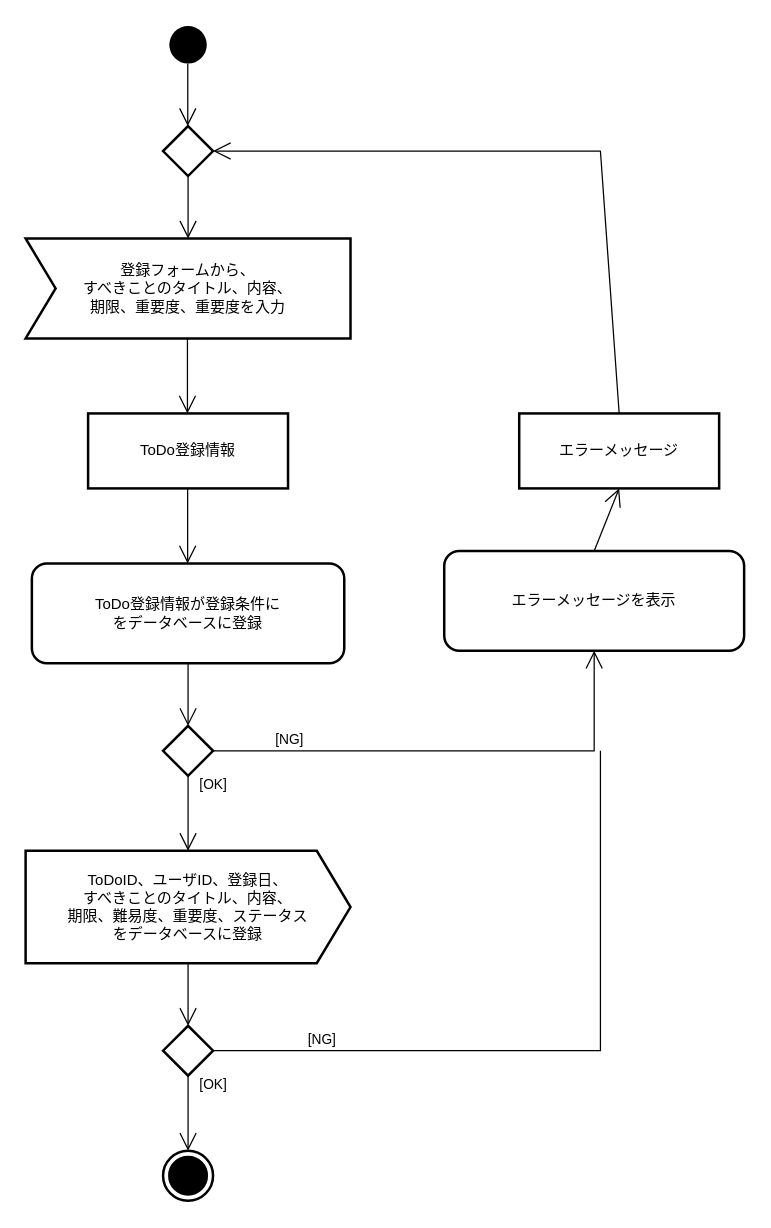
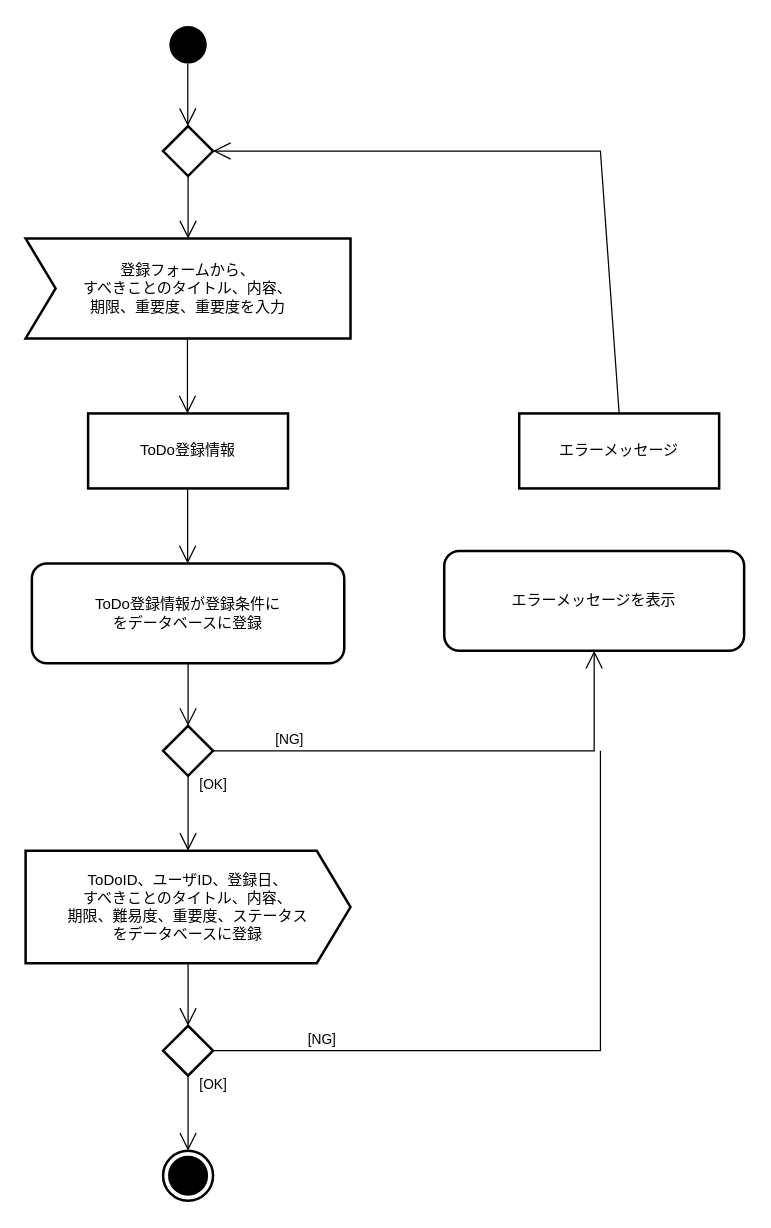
(606, 521) -> none
